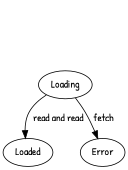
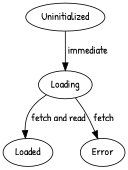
none -> (65, 17)
(57, 119) -> (57, 119)
